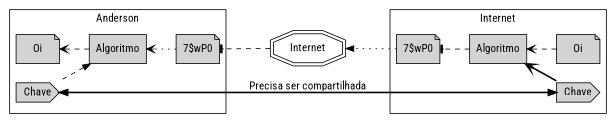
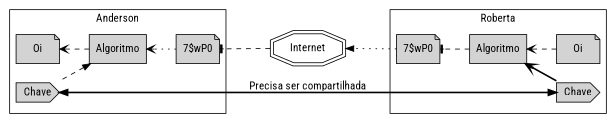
(498, 19) -> (498, 19)
